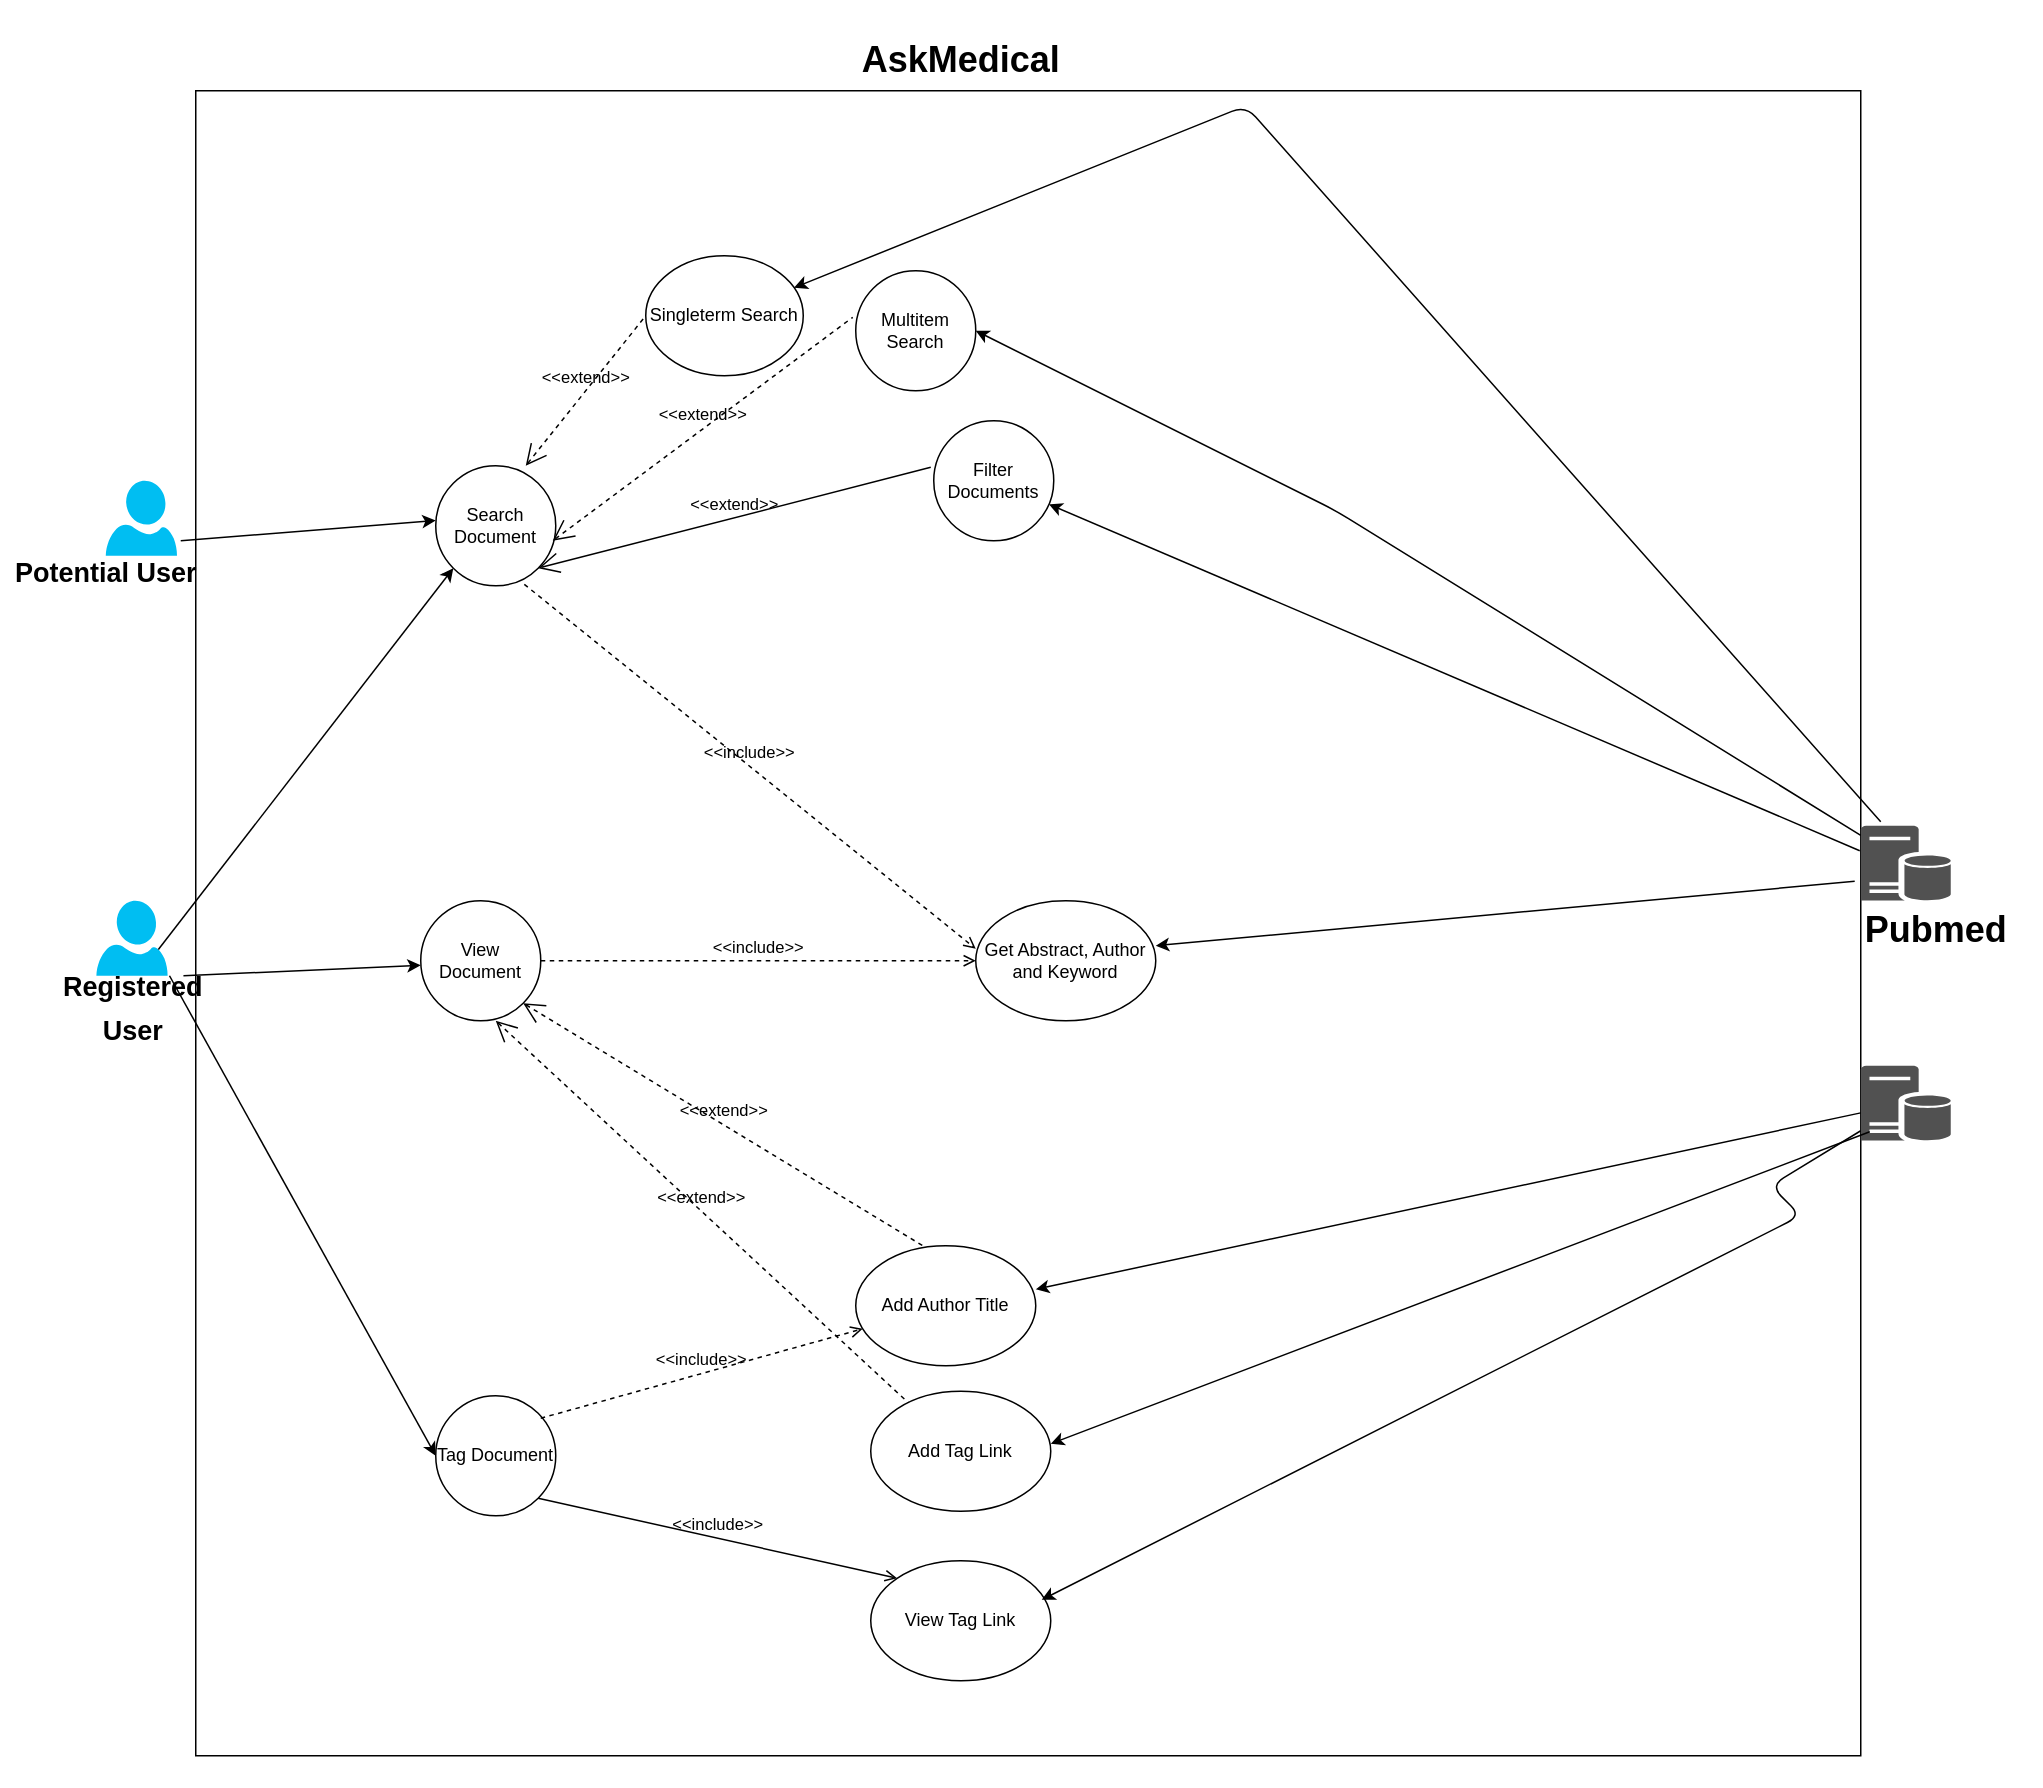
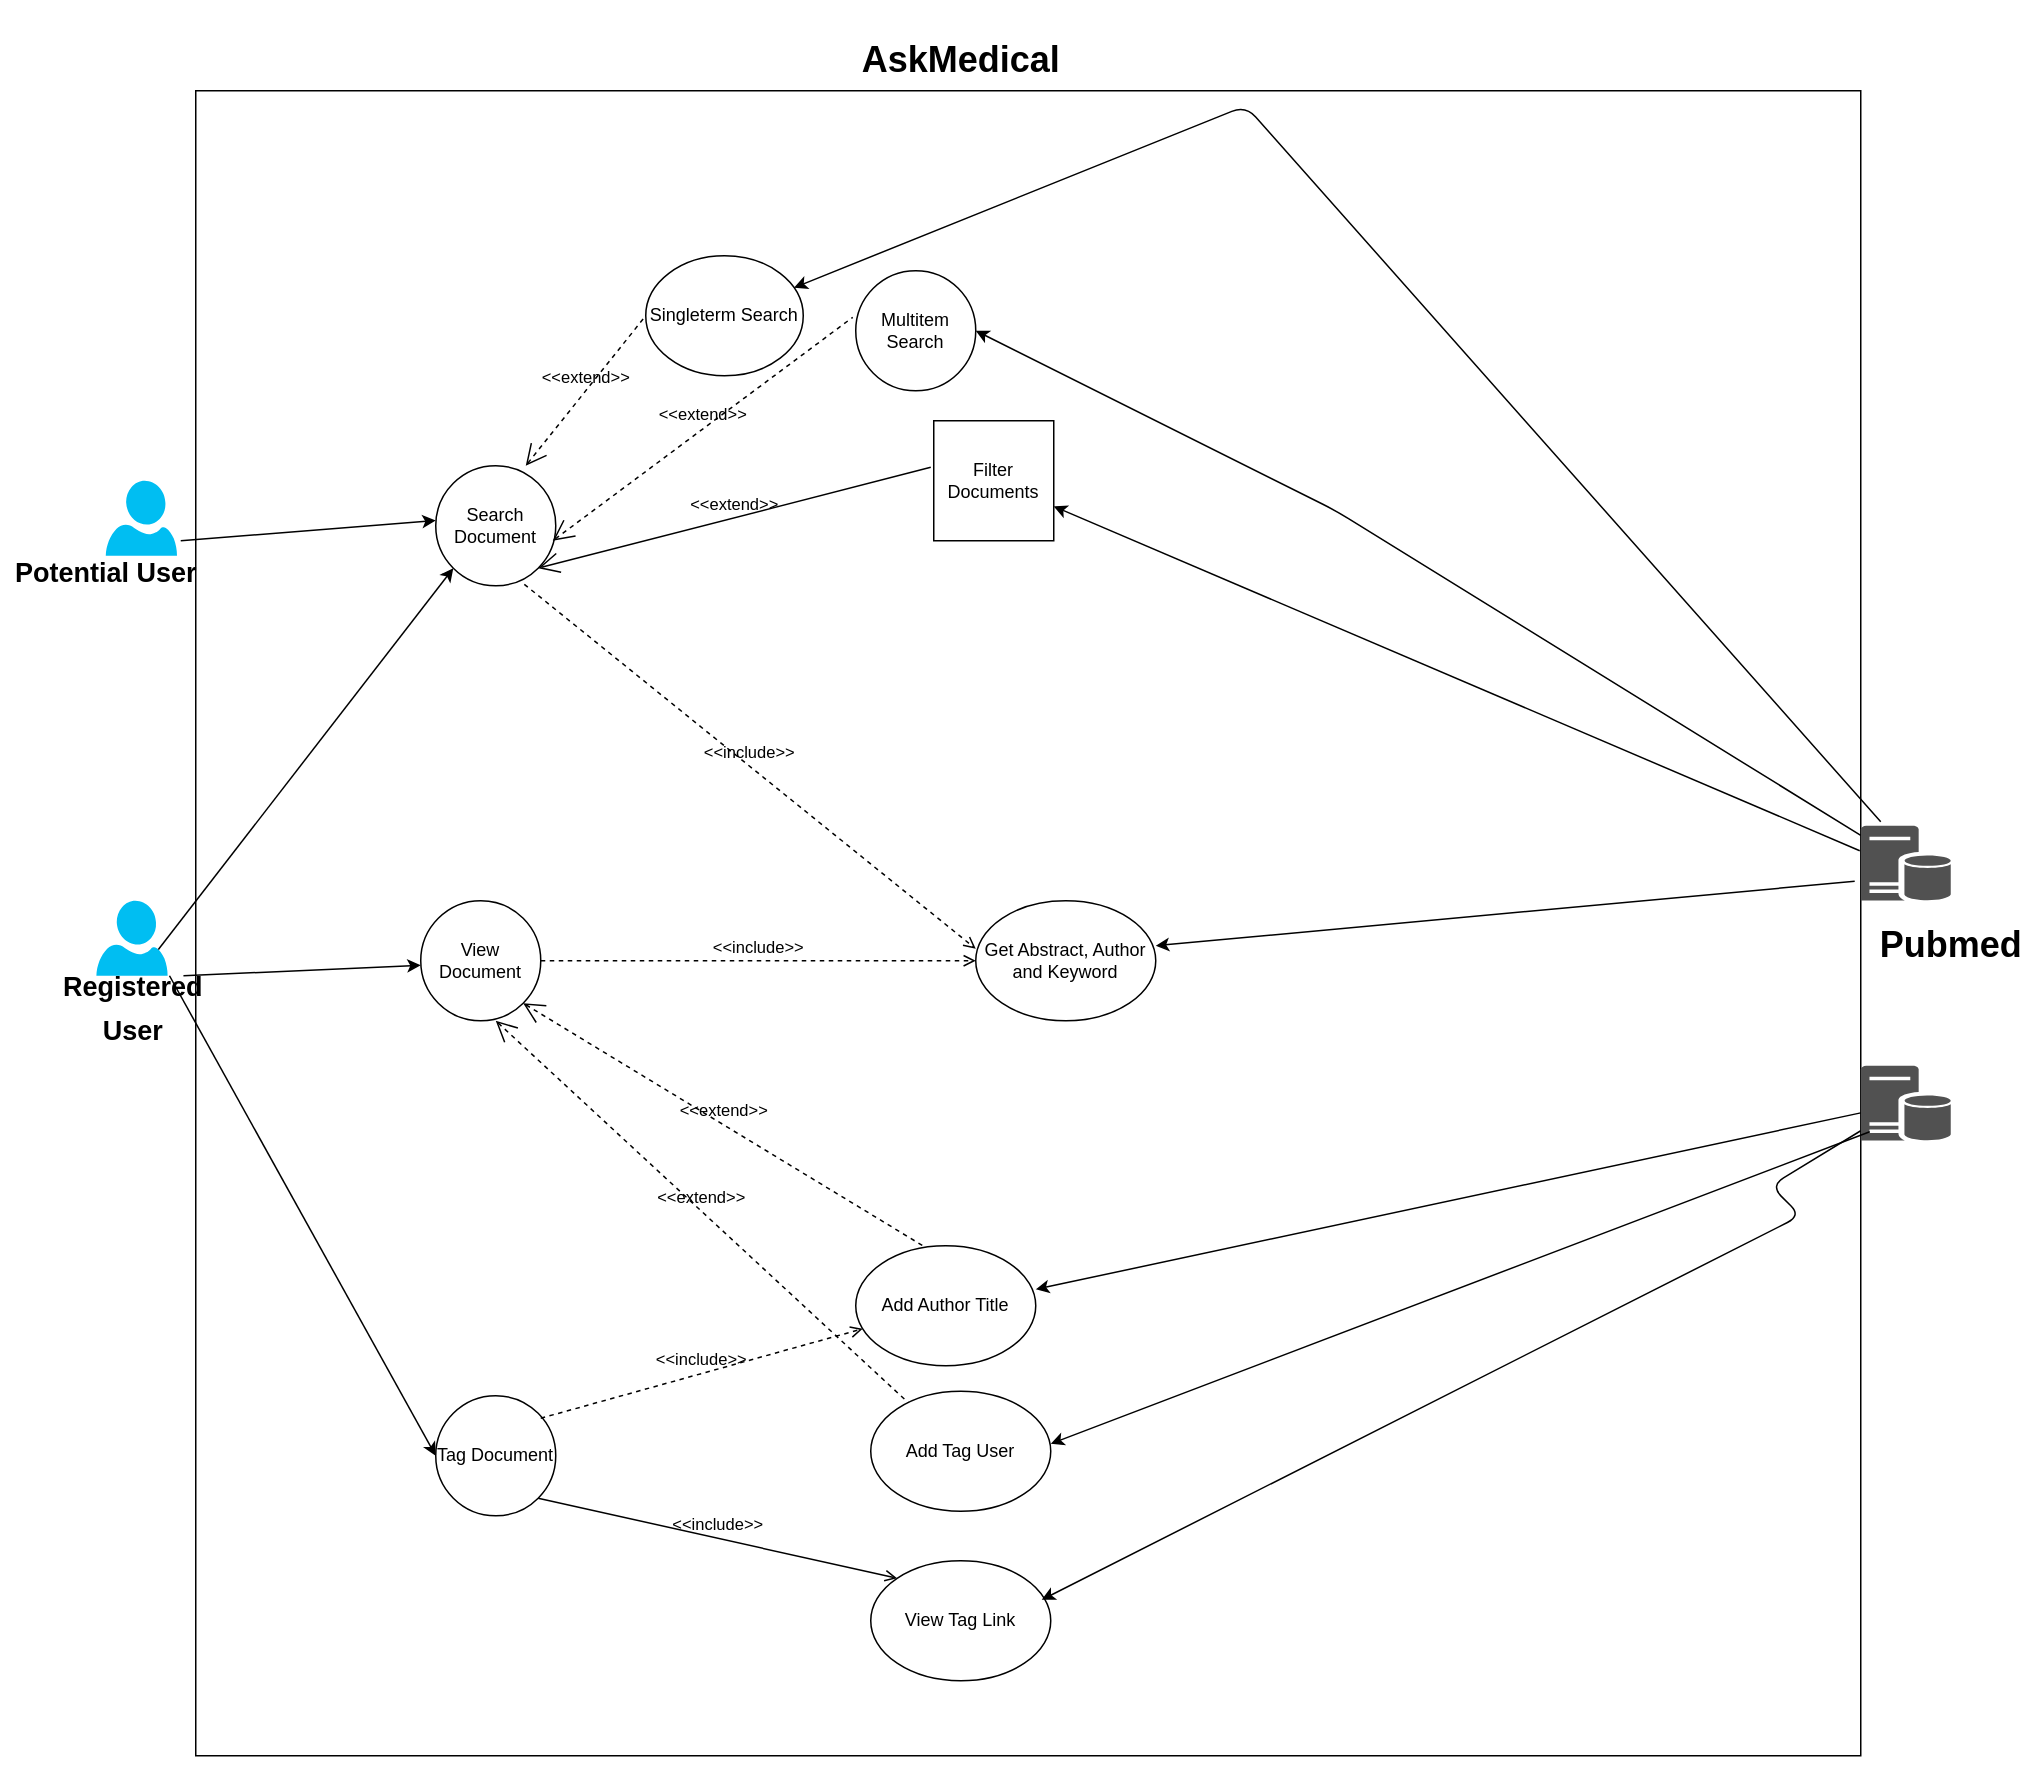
(994, 481) -> (994, 481)
(1936, 931) -> (1951, 946)
(961, 1451) -> (961, 1451)
